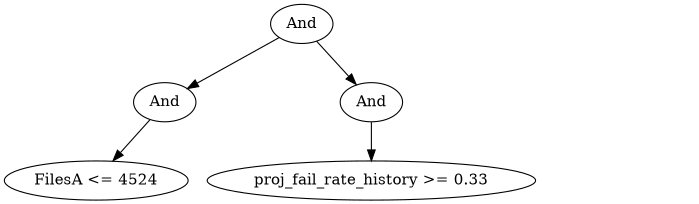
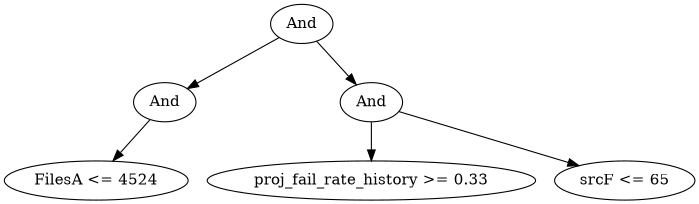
none -> (625, 181)
